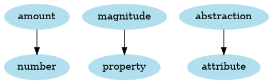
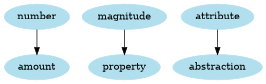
(37, 39) -> (37, 39)
(224, 39) -> (218, 39)
